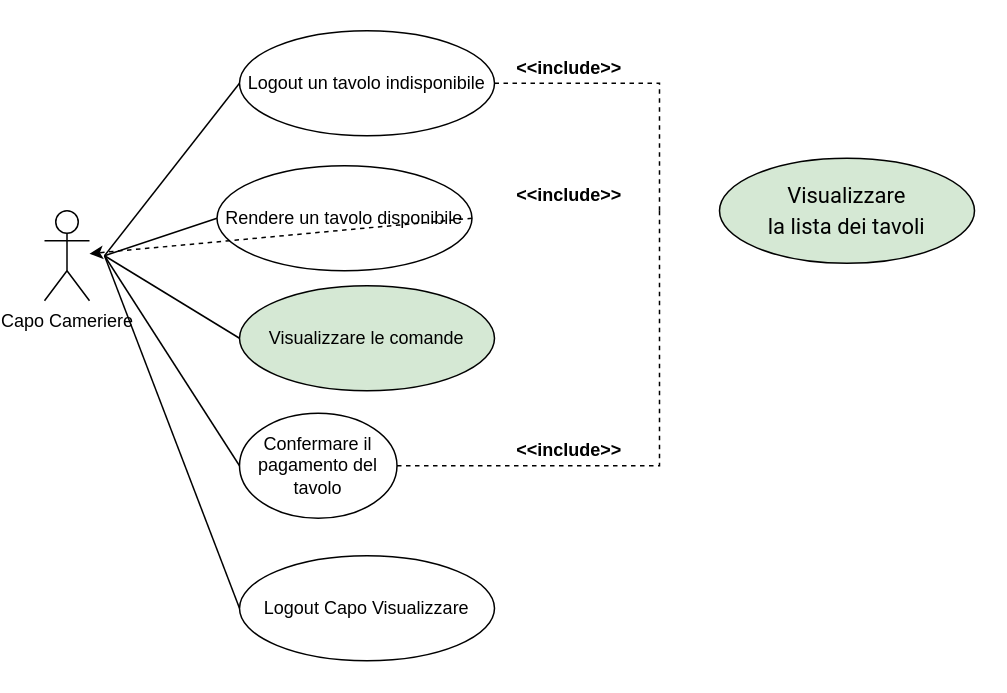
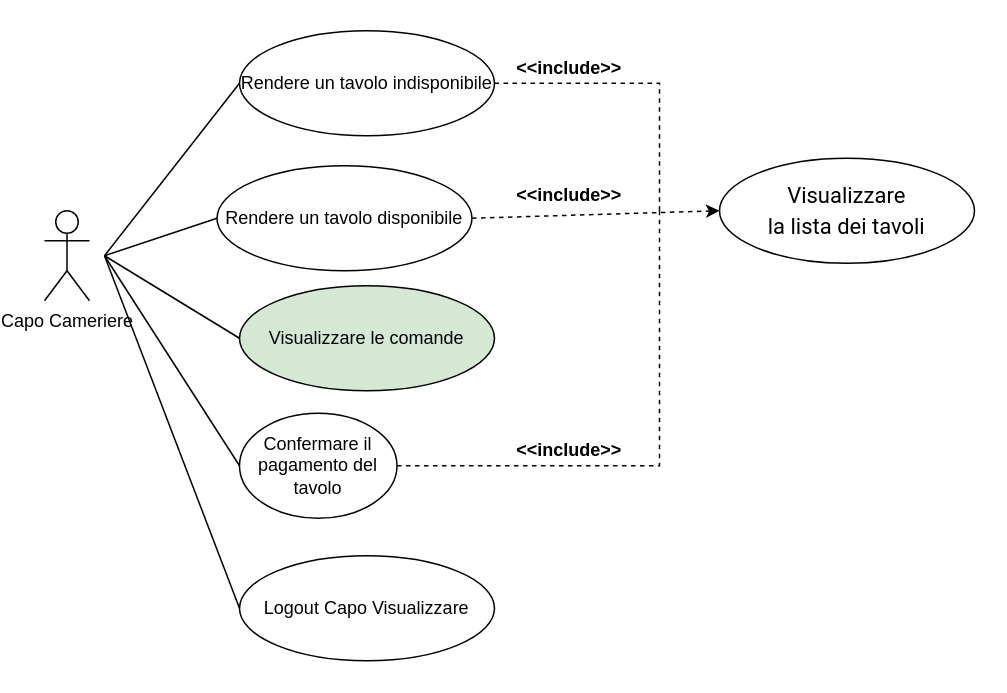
(367, 83) -> (367, 83)
(847, 211) -> (847, 211)
(299, 234) -> (591, 215)
